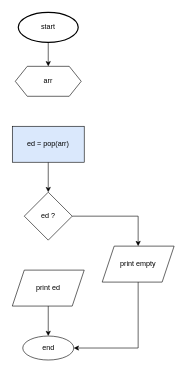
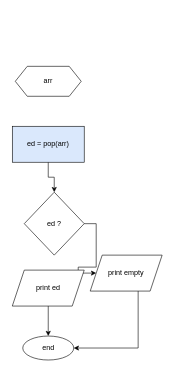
(48, 27) -> none
(48, 60) -> none
(48, 216) -> (54, 224)
(138, 264) -> (126, 273)
